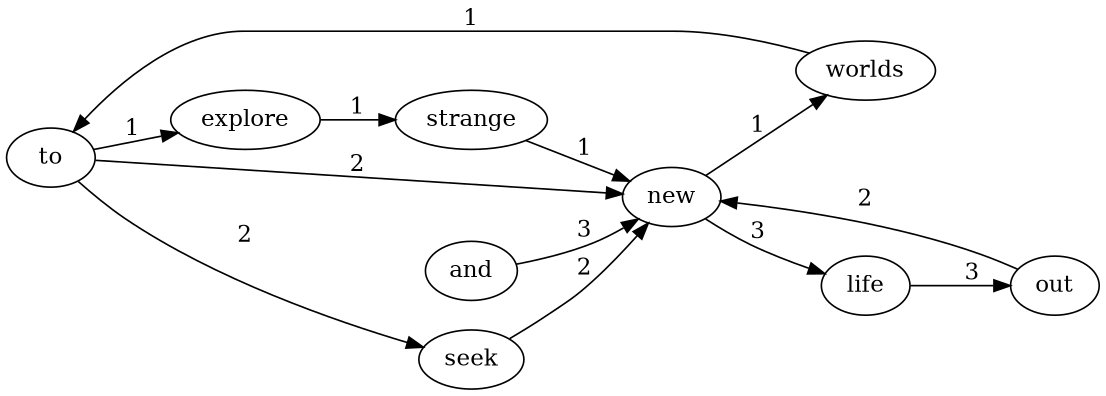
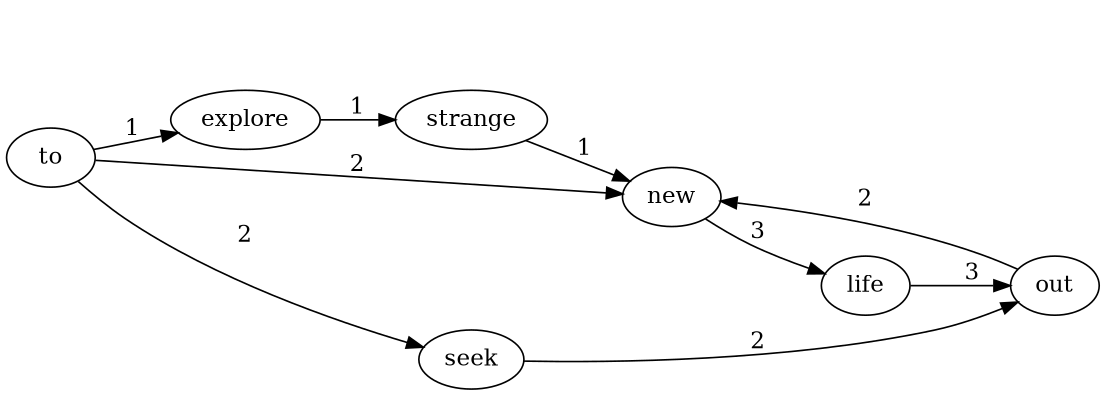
(866, 71) -> none
(471, 271) -> none
(579, 293) -> (765, 354)
